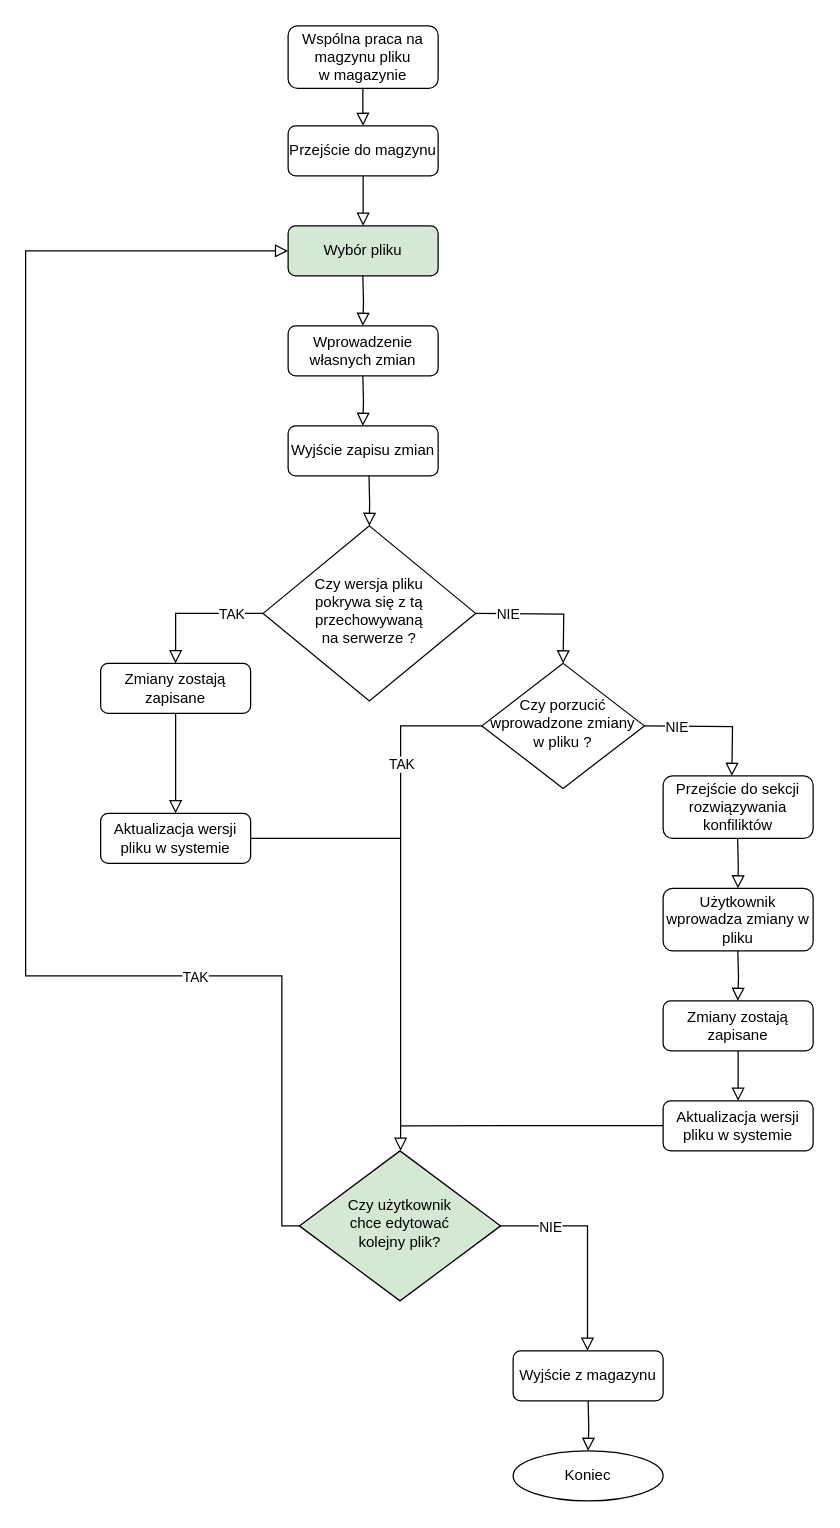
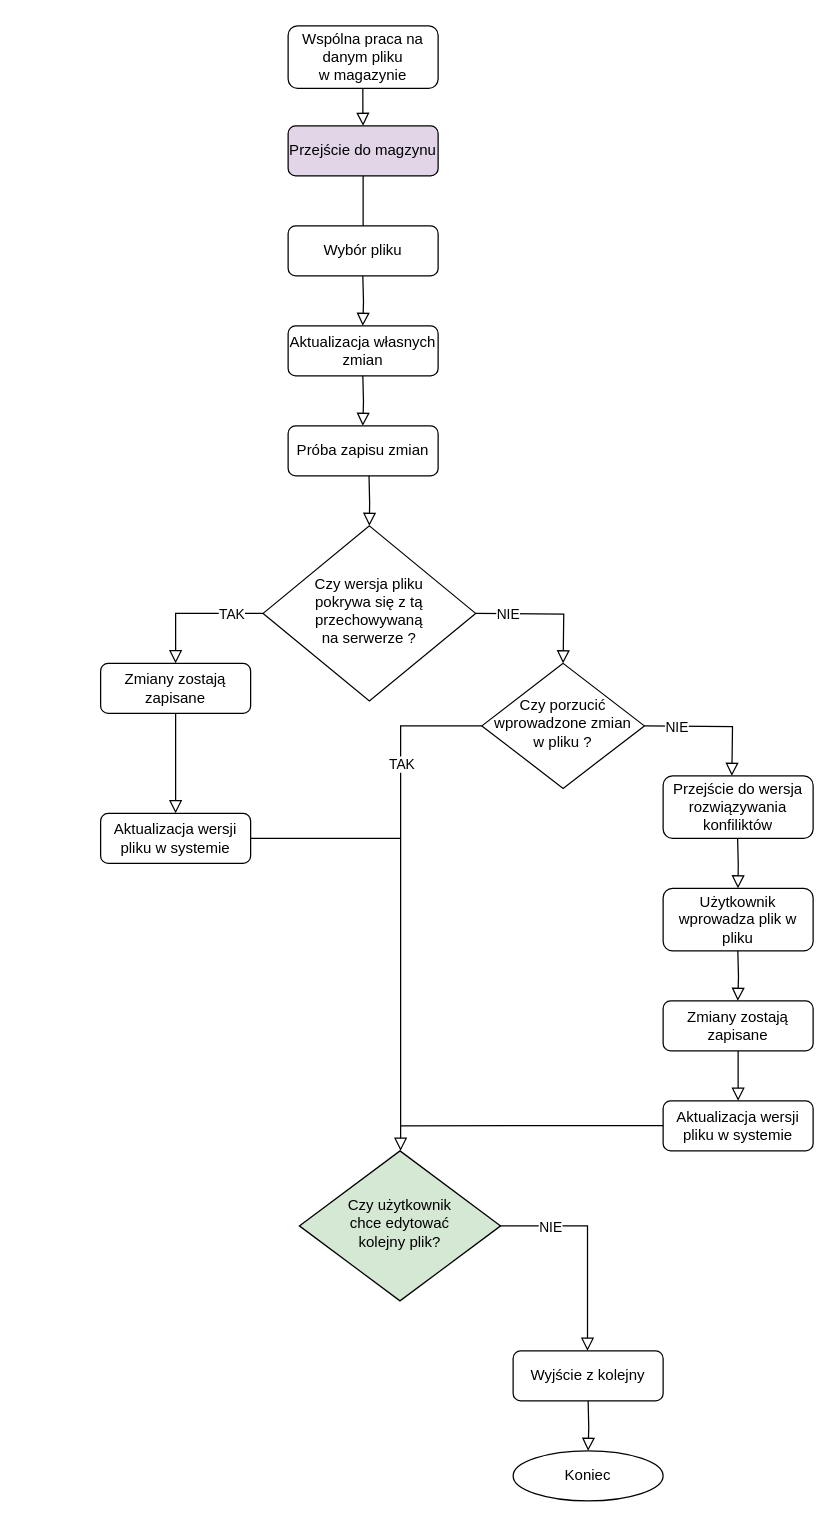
(363, 57) -> (363, 57)
(363, 151) -> (363, 151)
(363, 211) -> (363, 217)
(363, 251) -> (363, 251)
(363, 351) -> (363, 351)
(363, 451) -> (363, 451)
(563, 723) -> (563, 723)
(26, 751) -> none
(738, 807) -> (738, 807)
(738, 919) -> (738, 919)
(588, 1376) -> (588, 1376)
